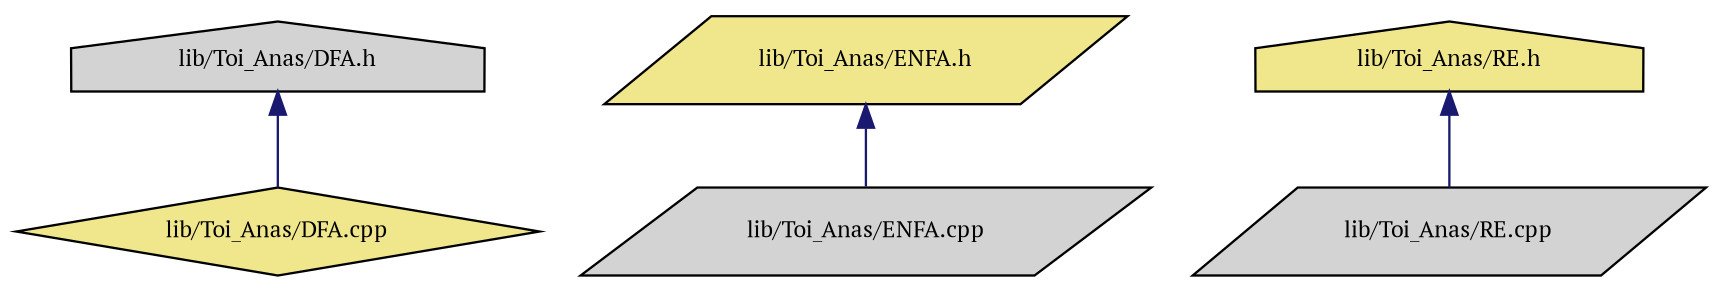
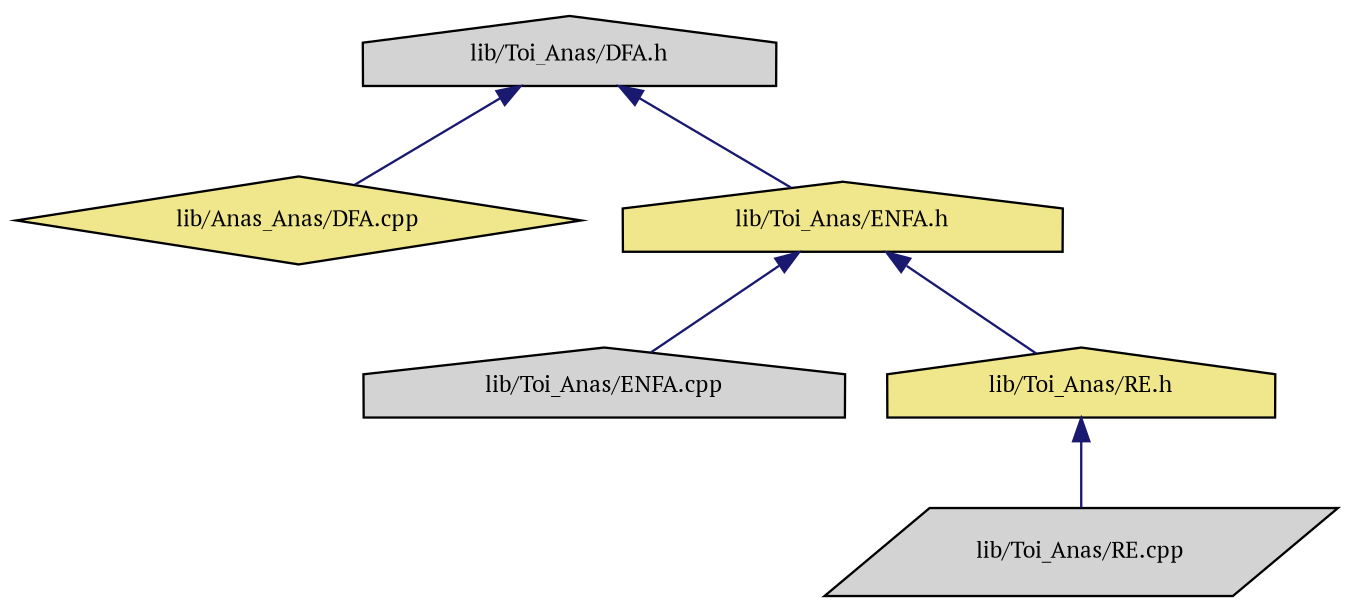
(866, 60) -> (843, 220)
none -> (715, 143)
(278, 232) -> (299, 220)
(866, 232) -> (604, 386)
none -> (971, 310)
